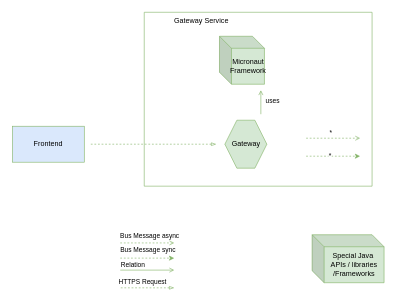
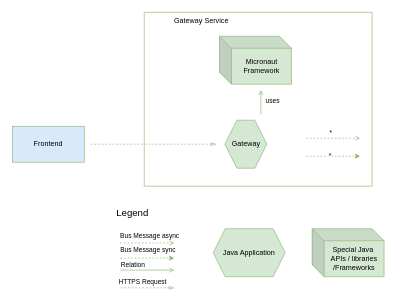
(242, 60) -> (256, 60)
none -> (132, 213)
none -> (249, 253)
(348, 259) -> (348, 253)
